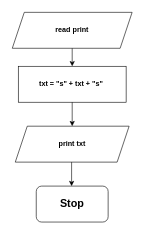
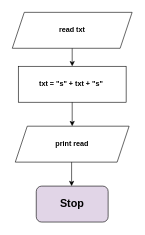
(72, 30) -> (72, 30)
(72, 144) -> (72, 144)
(72, 204) -> (72, 204)
